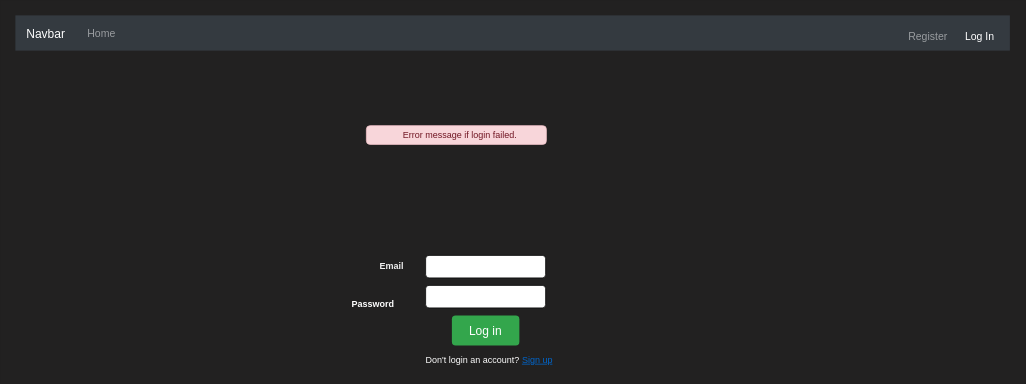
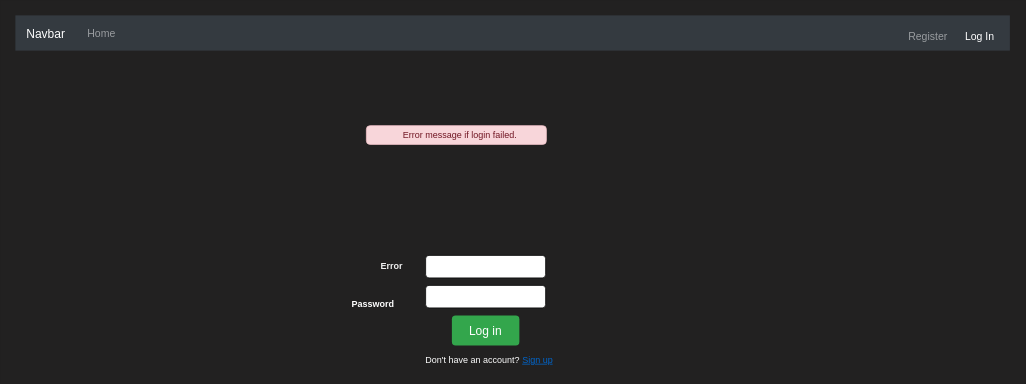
(392, 267) -> (392, 267)
(489, 360) -> (489, 360)
